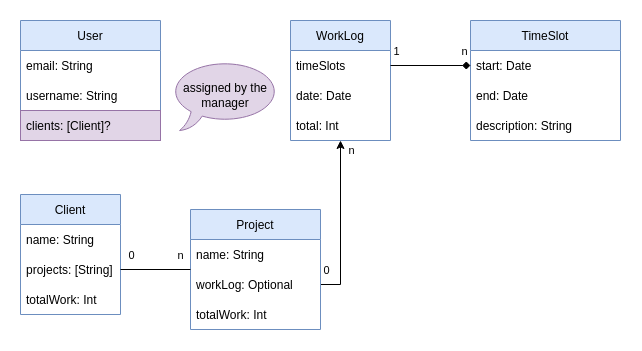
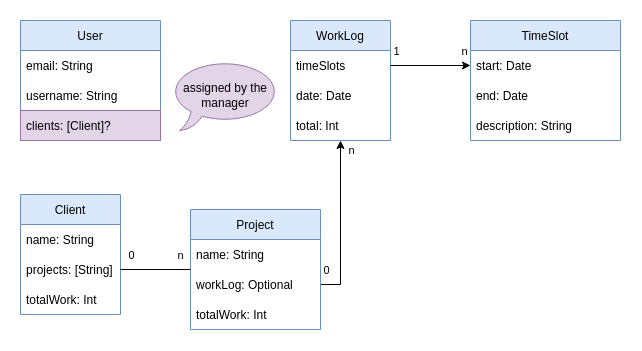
(461, 66) -> (462, 66)
